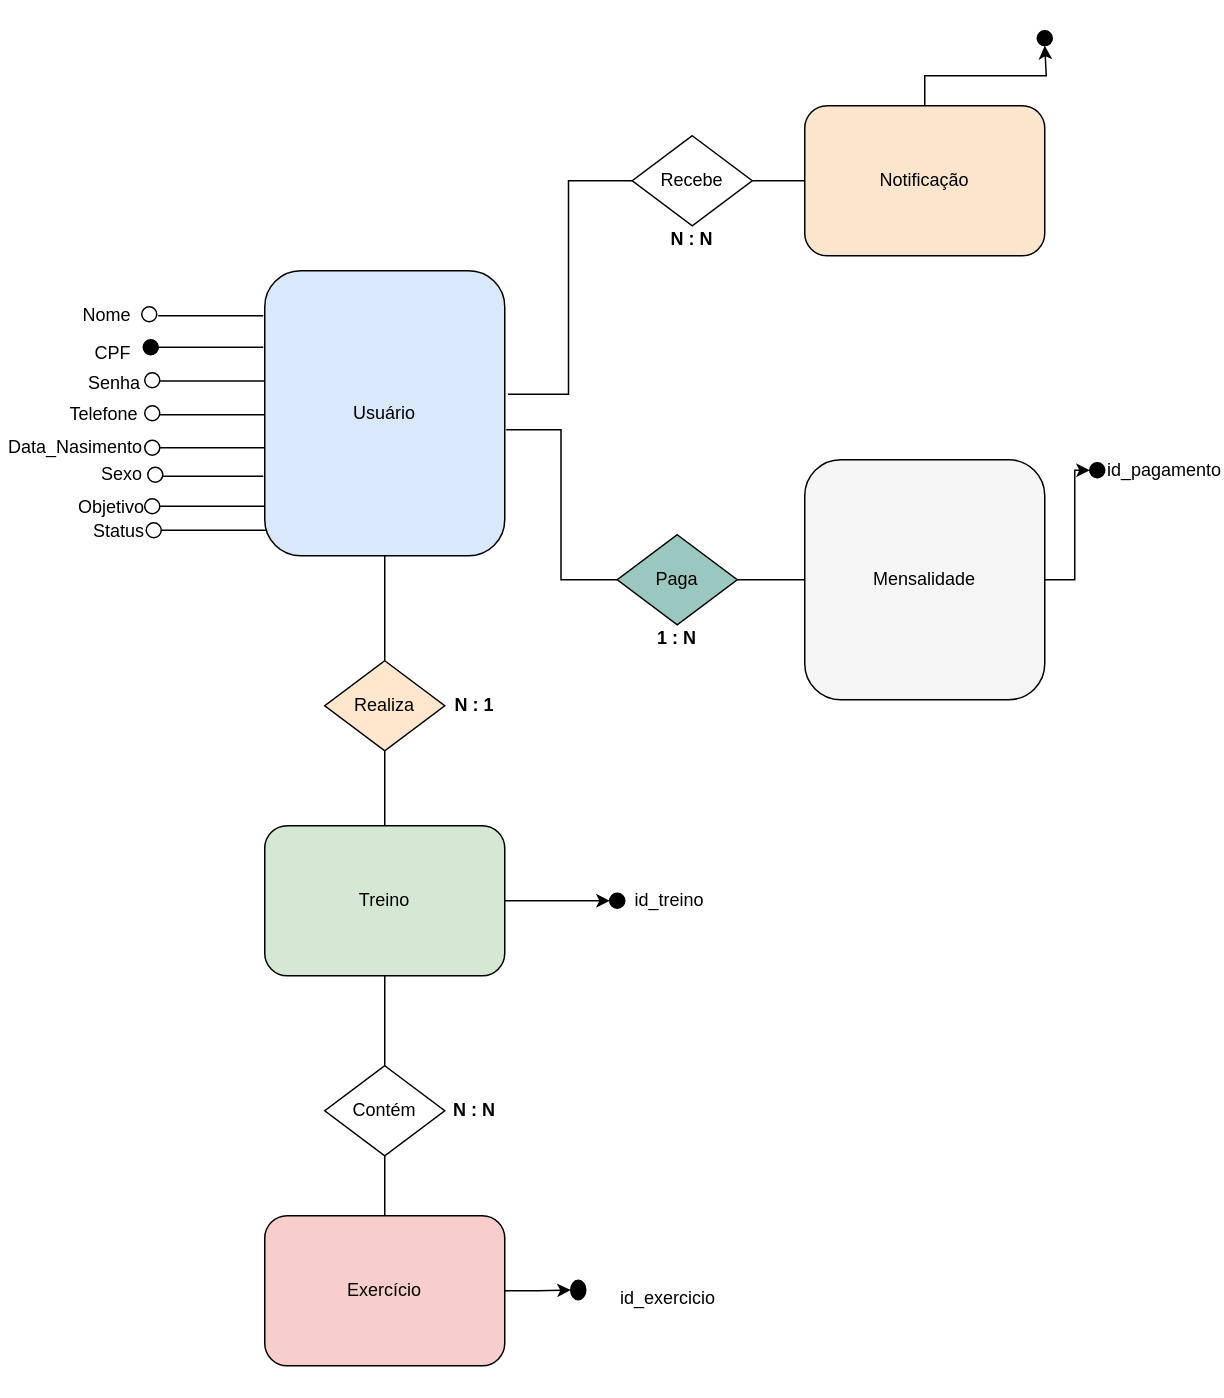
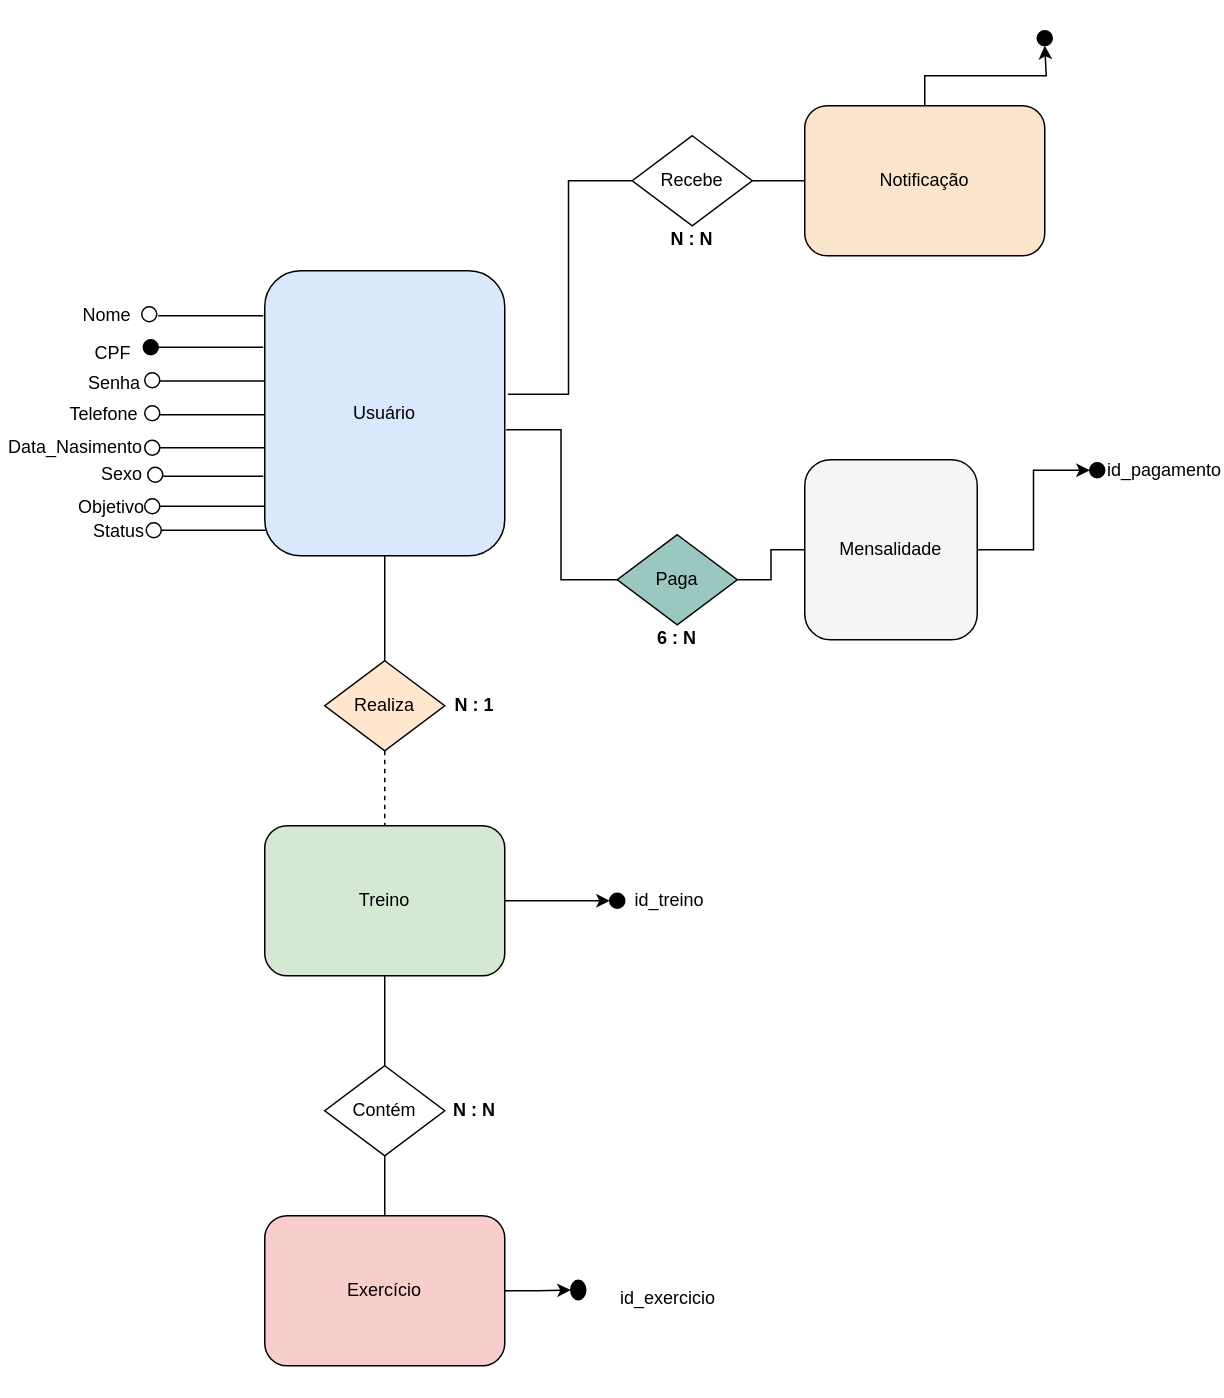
(925, 580) -> (891, 550)
(677, 638) -> (677, 638)
(385, 788) -> (385, 788)
